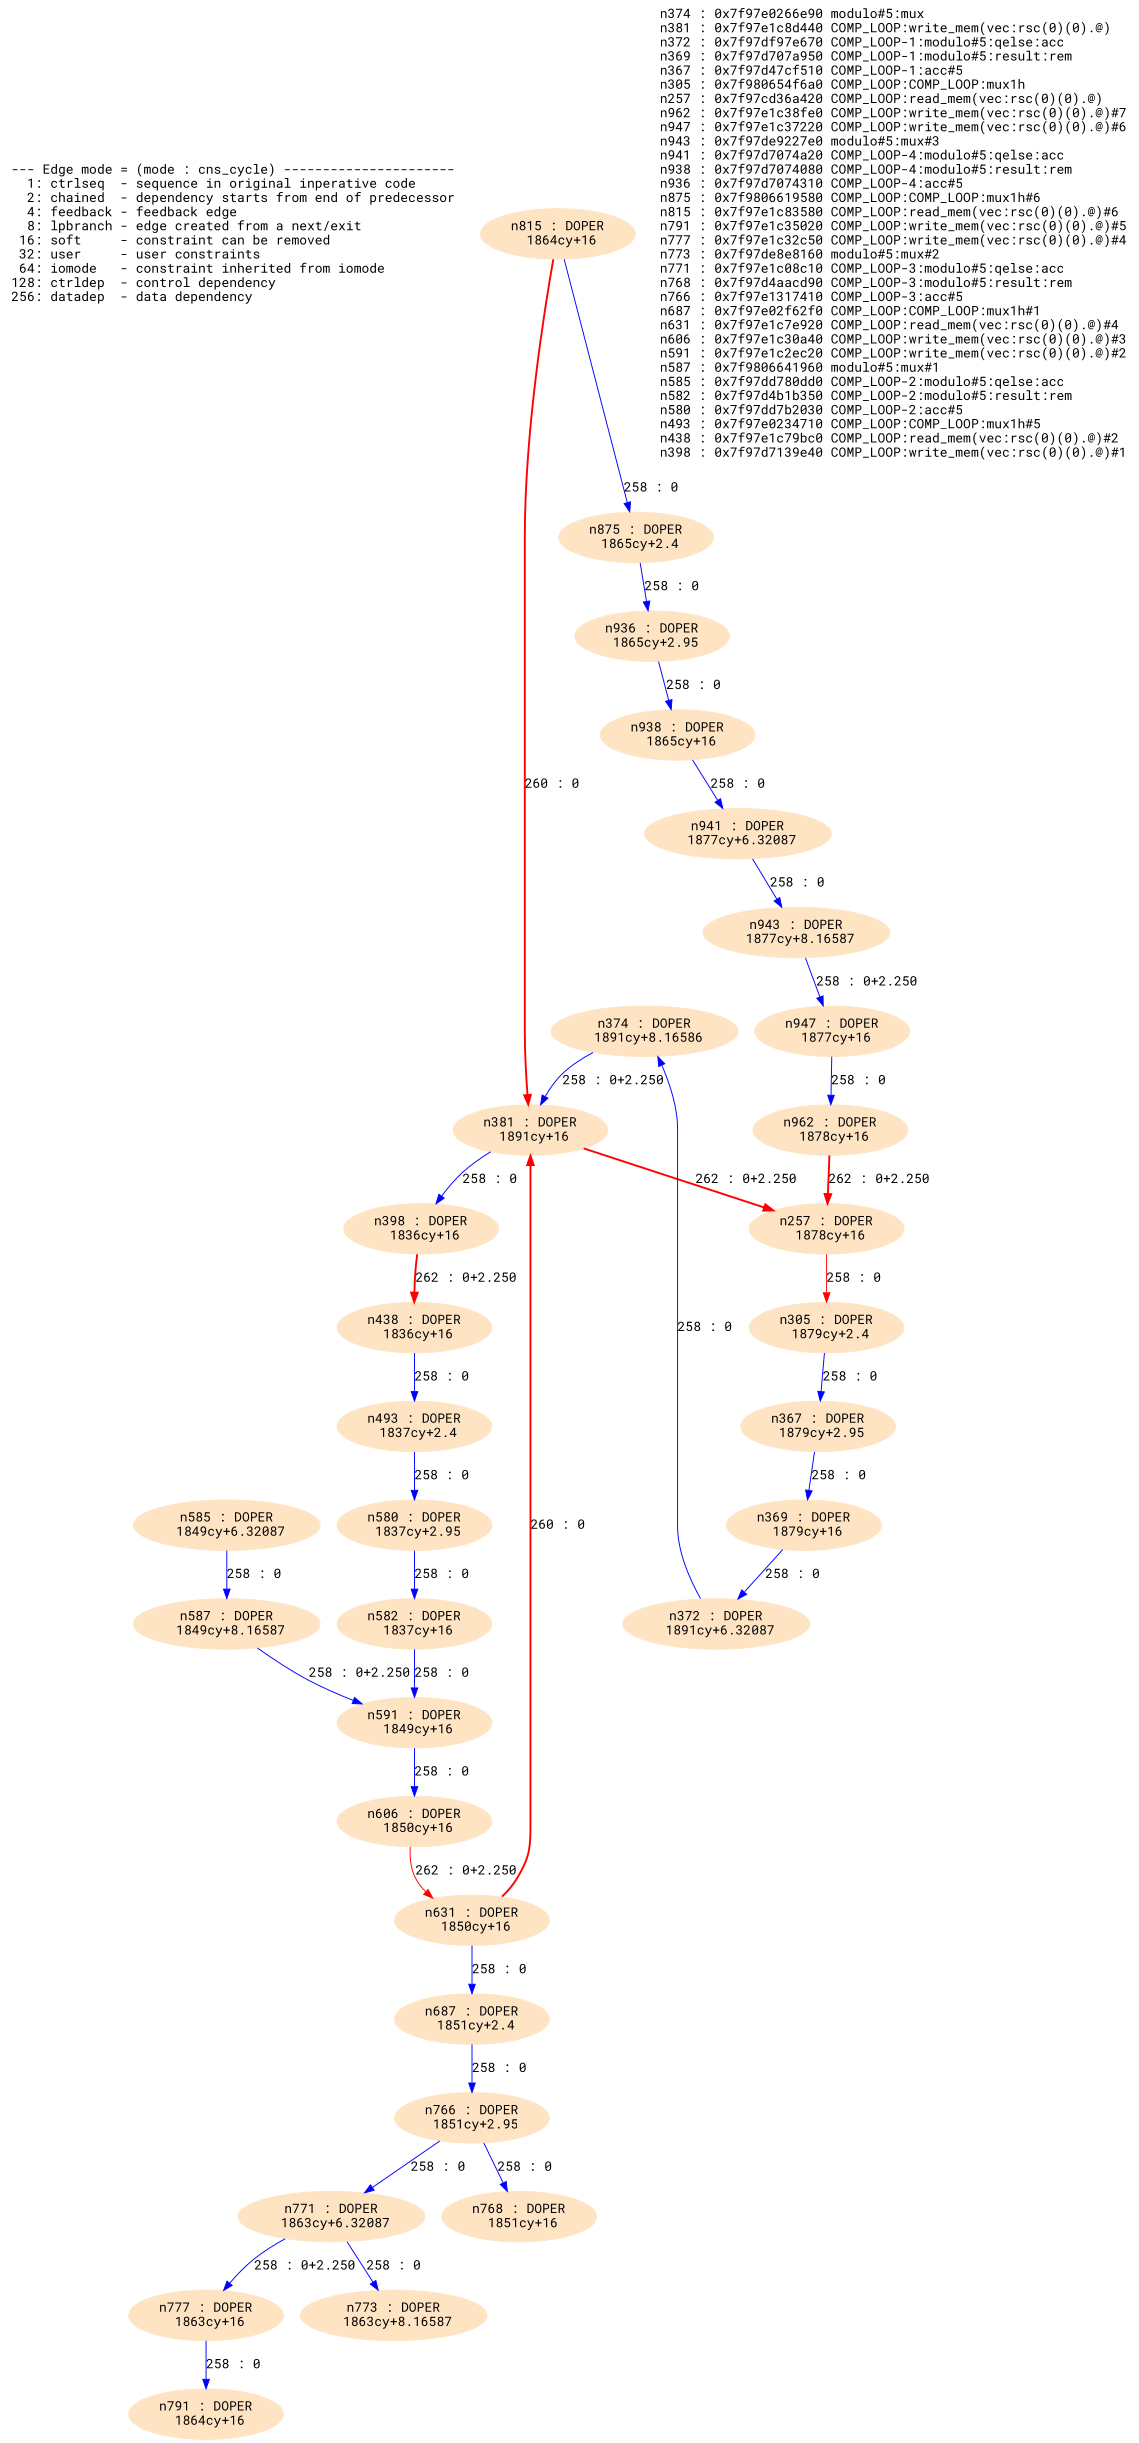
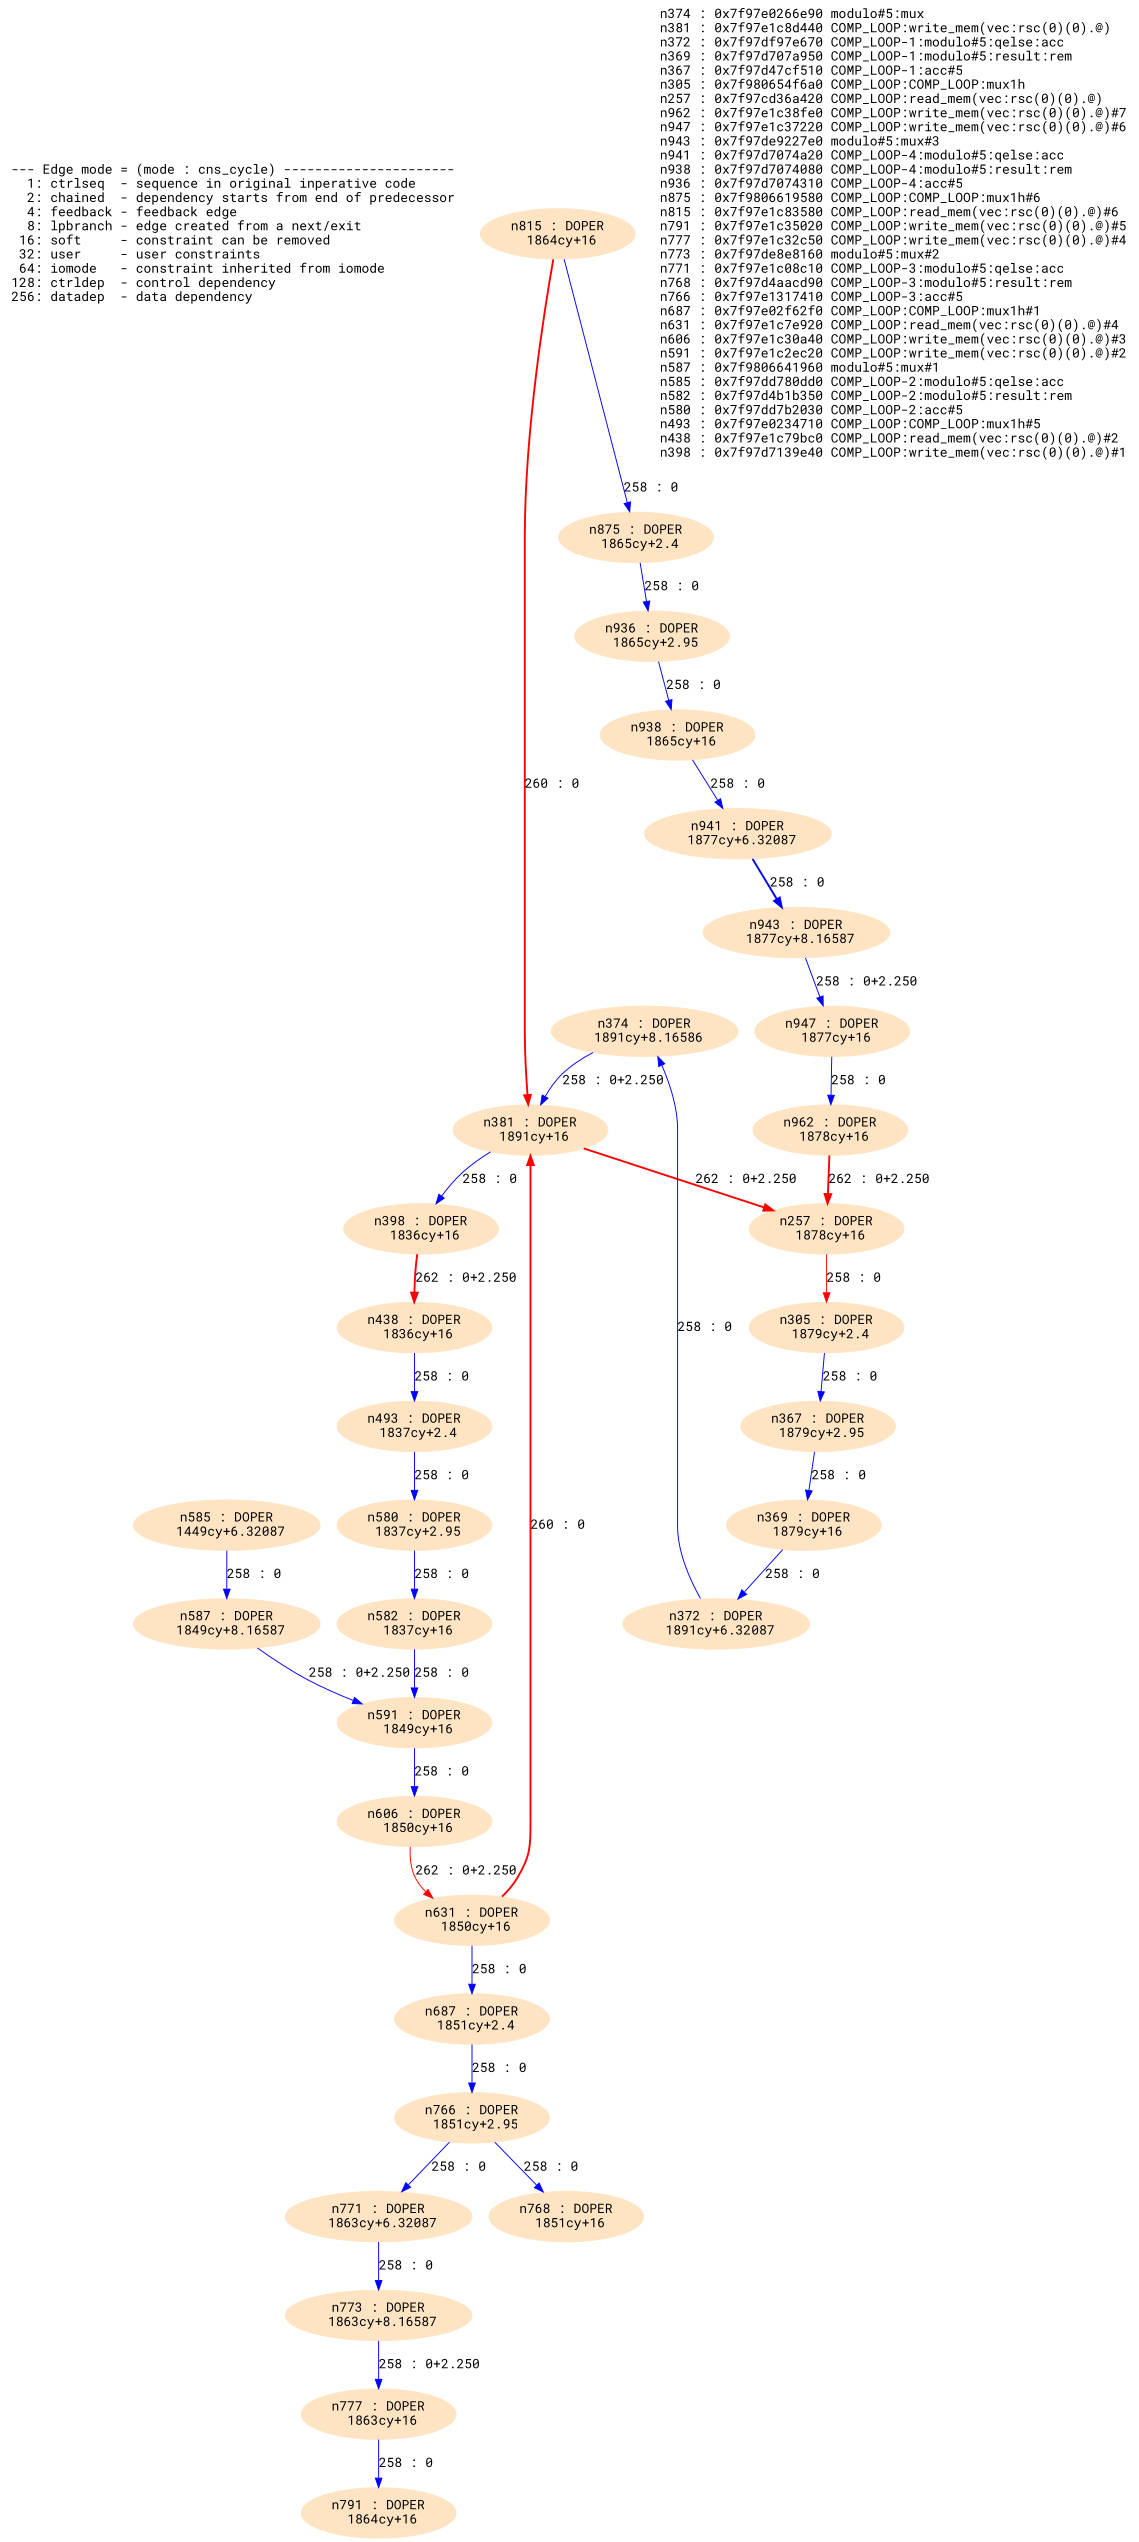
(765, 879) -> (765, 879)
(227, 1525) -> (227, 1525)
(255, 2258) -> (379, 2360)
